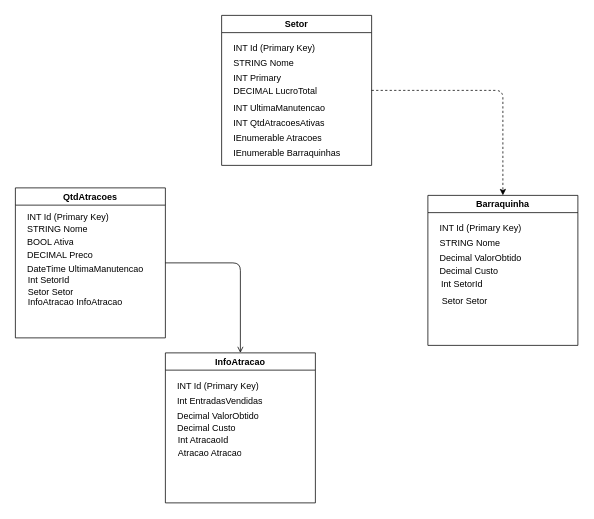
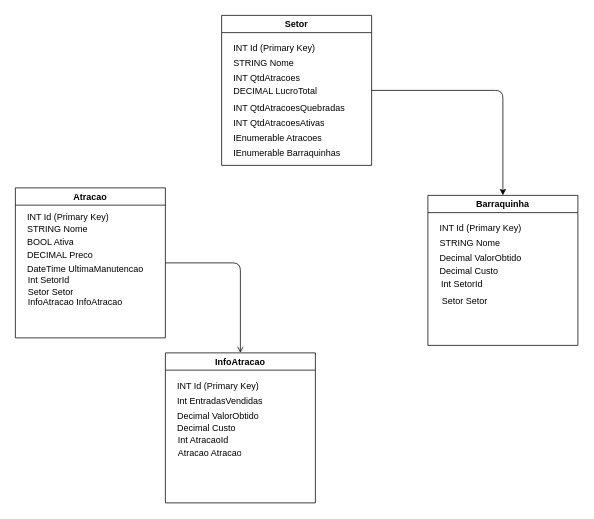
(259, 79) -> (270, 79)
(483, 90) -> (483, 90)
(281, 109) -> (290, 114)
(90, 197) -> (90, 197)
